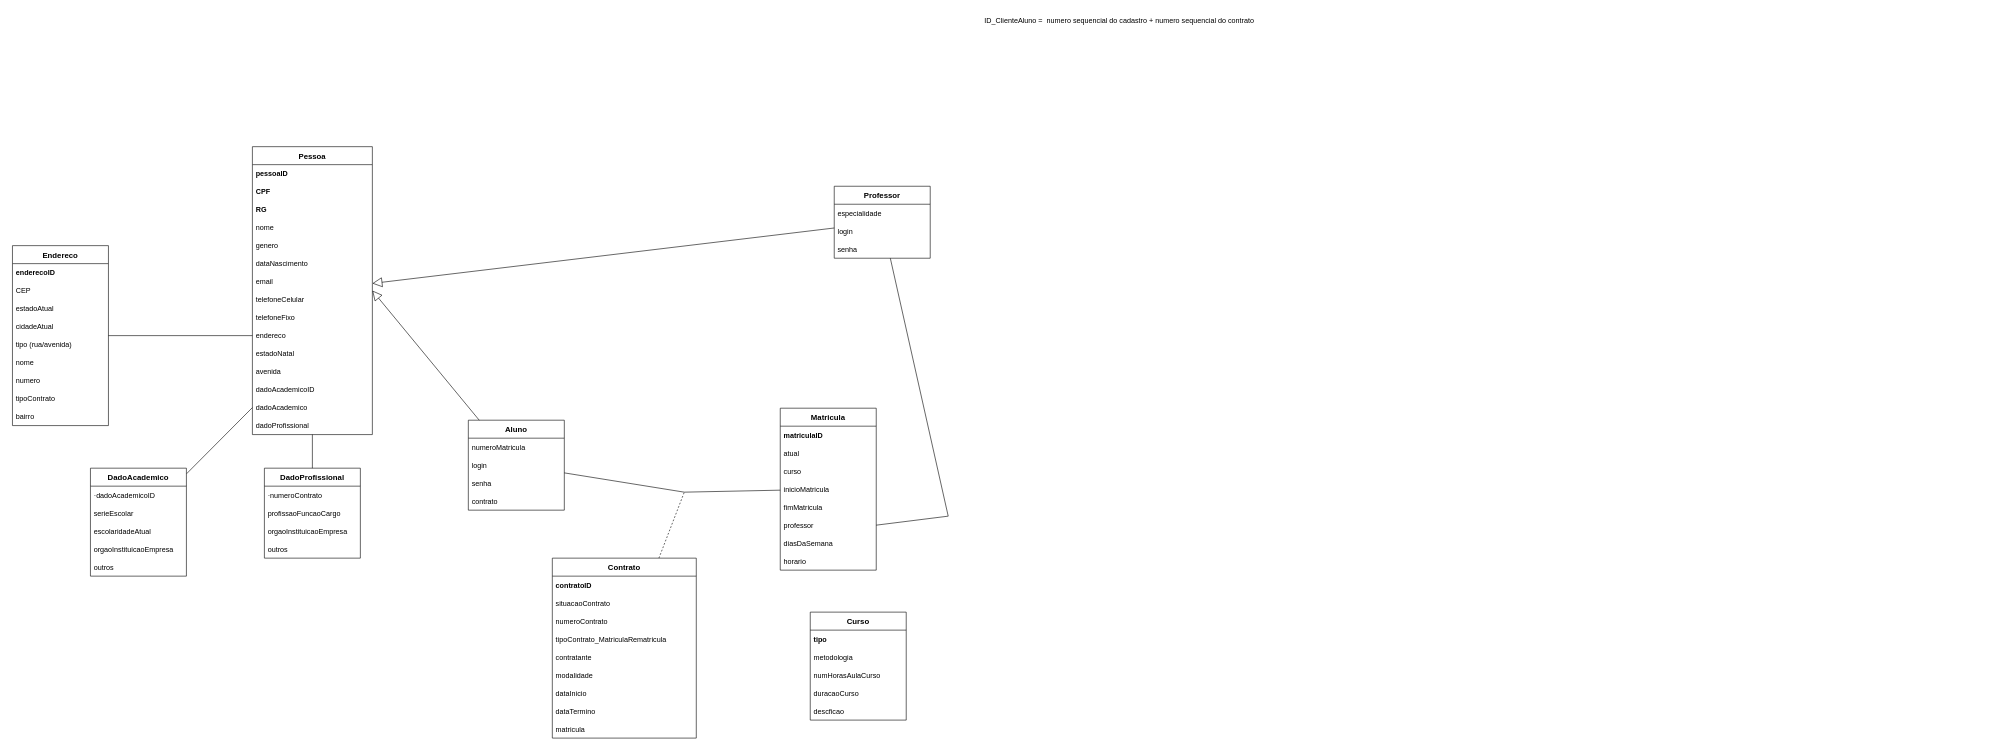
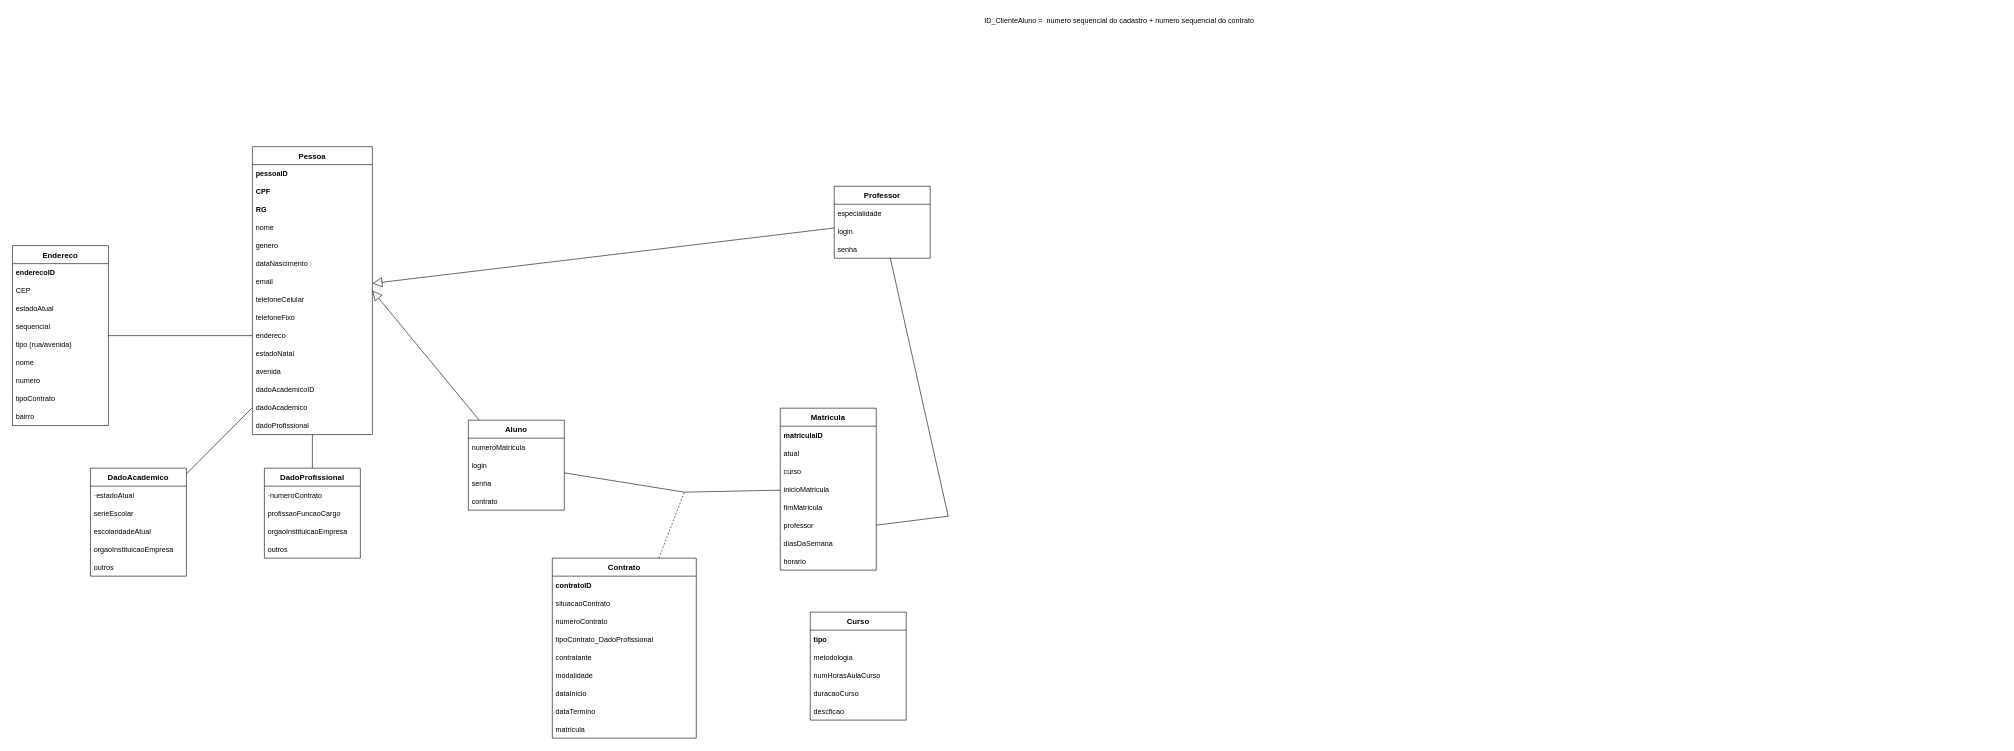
(36, 327) -> (34, 327)
(125, 496) -> (117, 496)
(617, 640) -> (610, 640)
